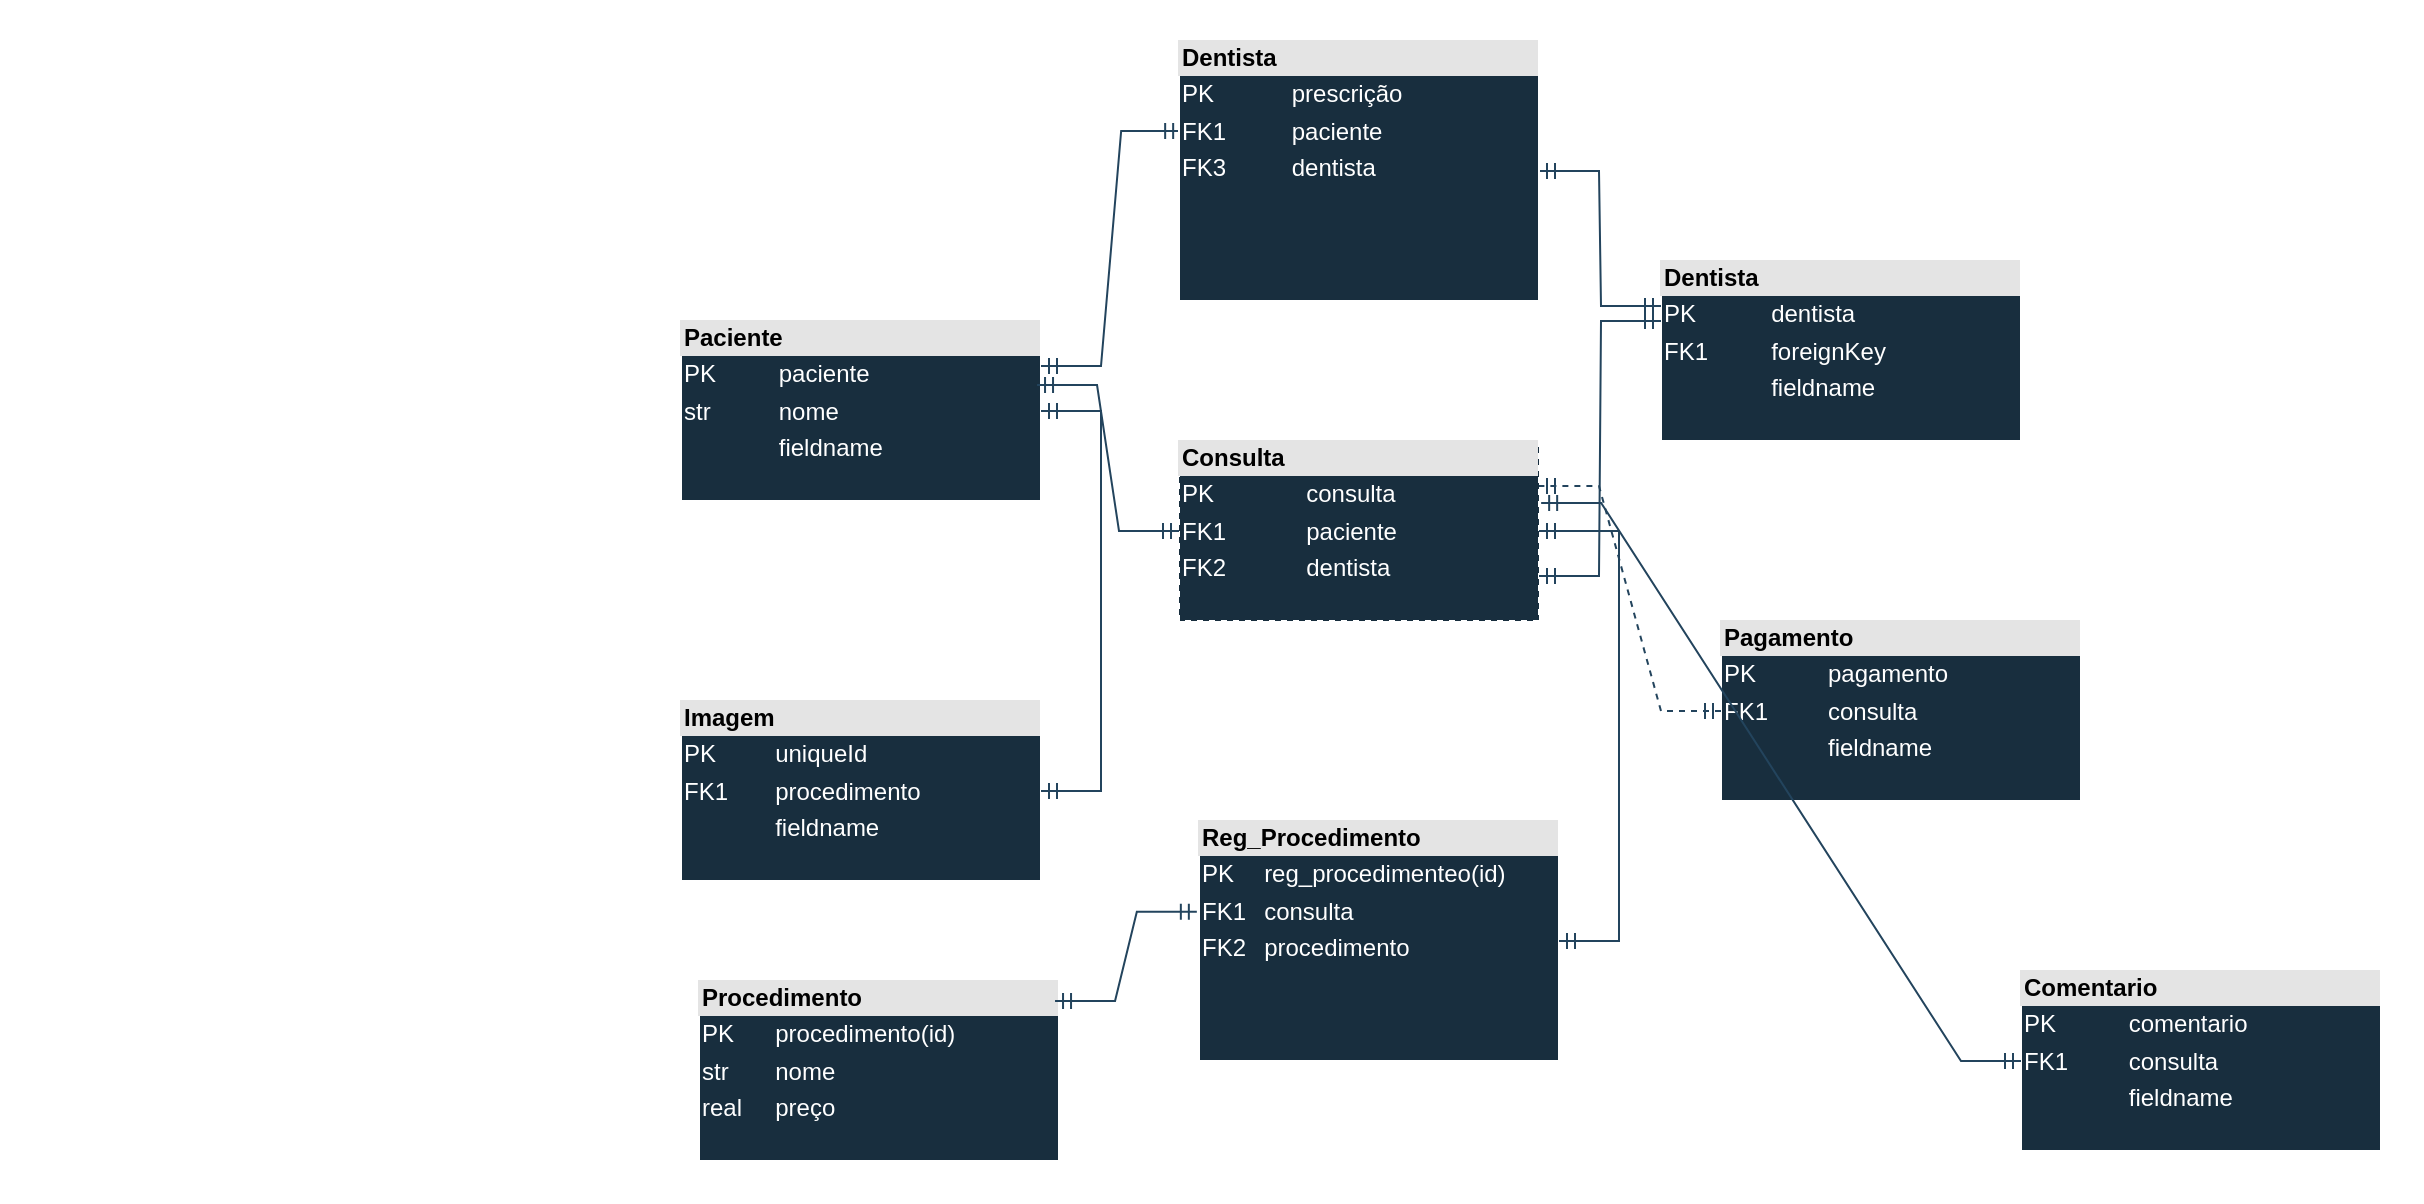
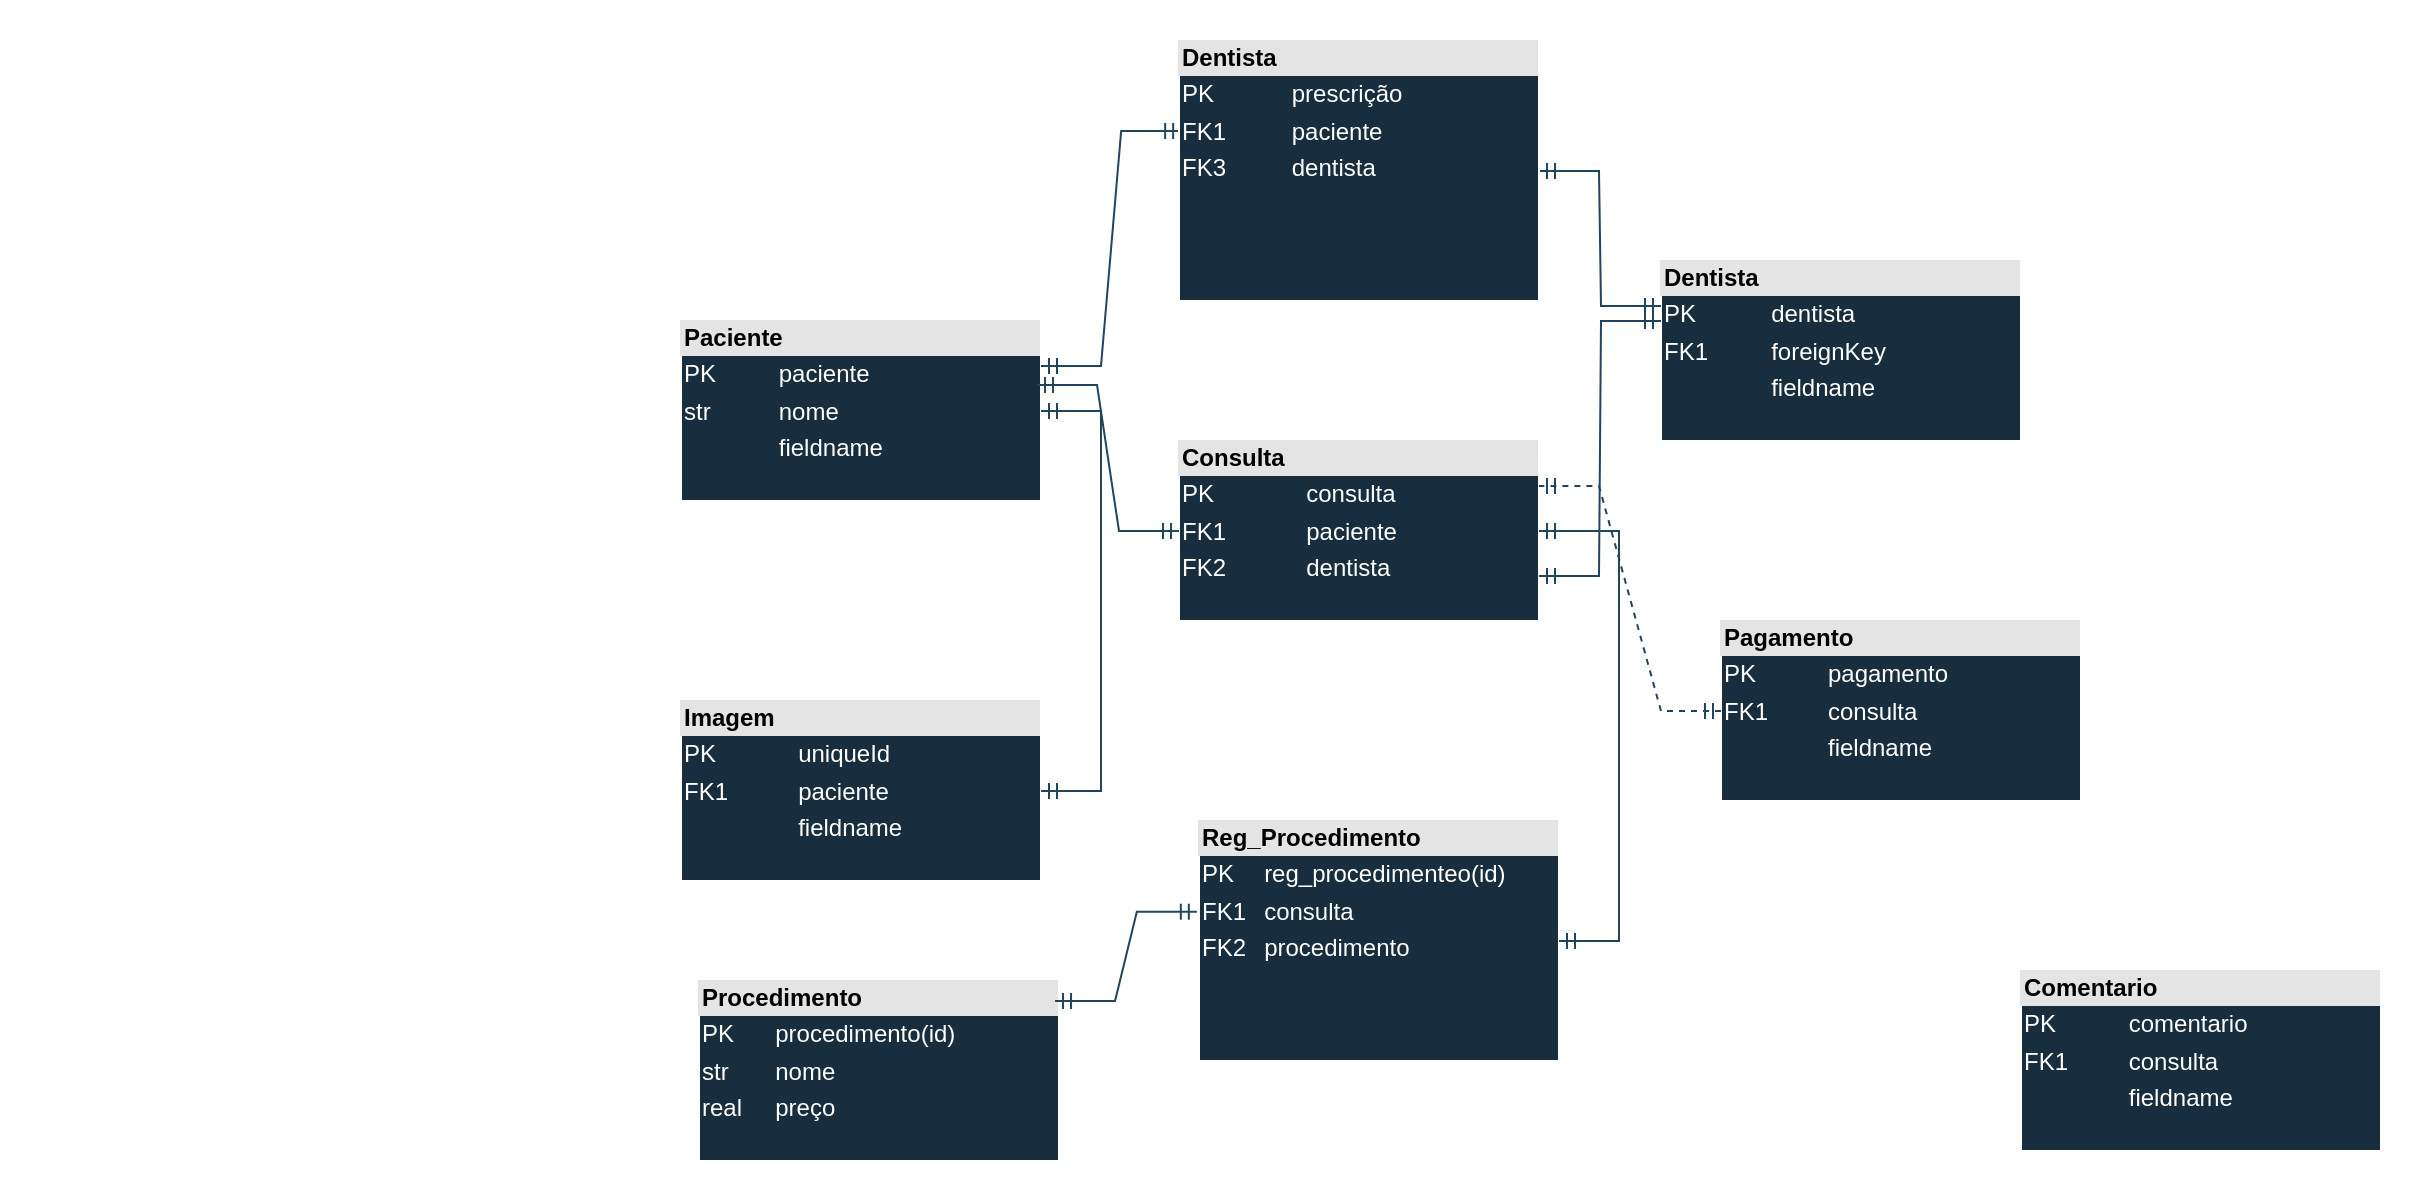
(1359, 531) -> (1359, 531)
(779, 759) -> (752, 759)
(1893, 955) -> none
